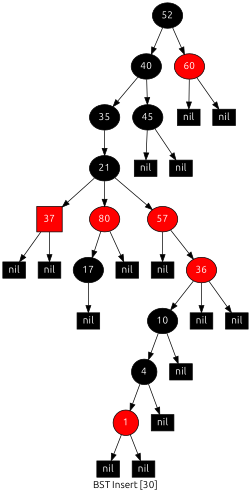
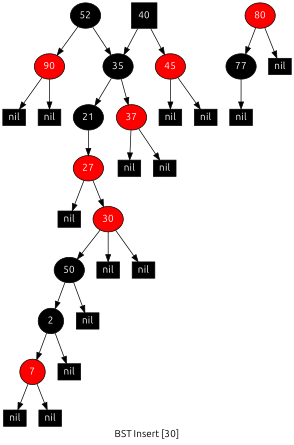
(158, 38) -> (100, 38)
(146, 66) -> (144, 16)
(189, 66) -> (49, 66)
(148, 117) -> (170, 66)
(81, 190) -> (124, 88)
(105, 190) -> none
(49, 219) -> (131, 117)
(163, 219) -> (88, 168)
(88, 270) -> (241, 66)
(201, 270) -> (108, 219)
(163, 321) -> (69, 270)
(144, 372) -> (51, 321)
(126, 423) -> (33, 372)
